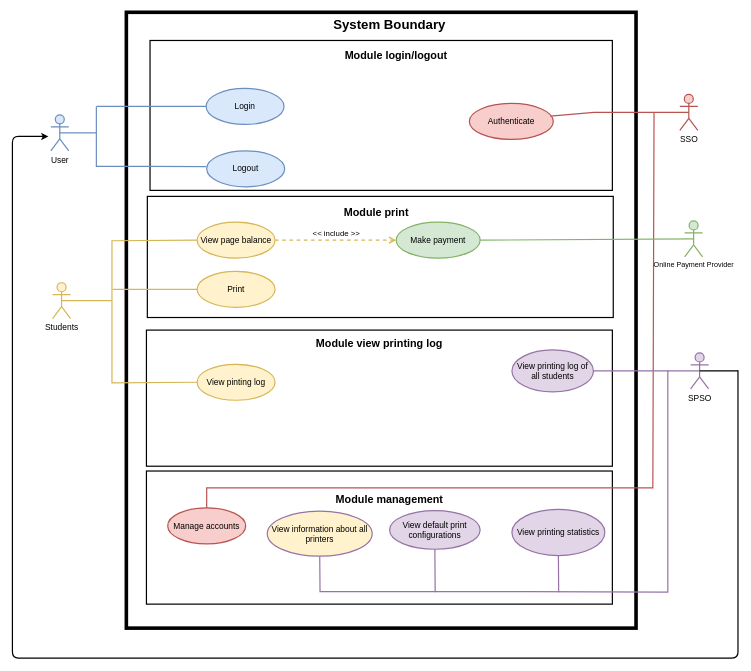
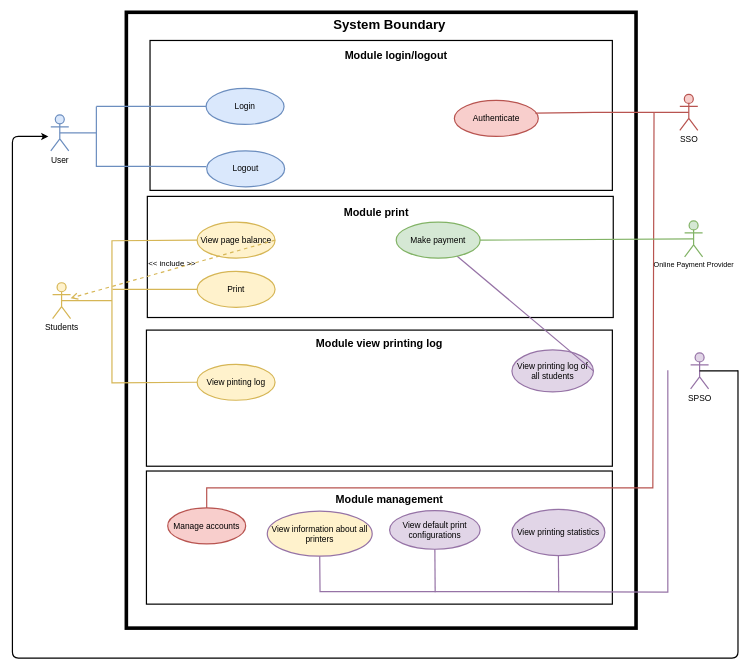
(512, 122) -> (497, 119)
(334, 240) -> (144, 278)
(645, 371) -> (526, 314)
